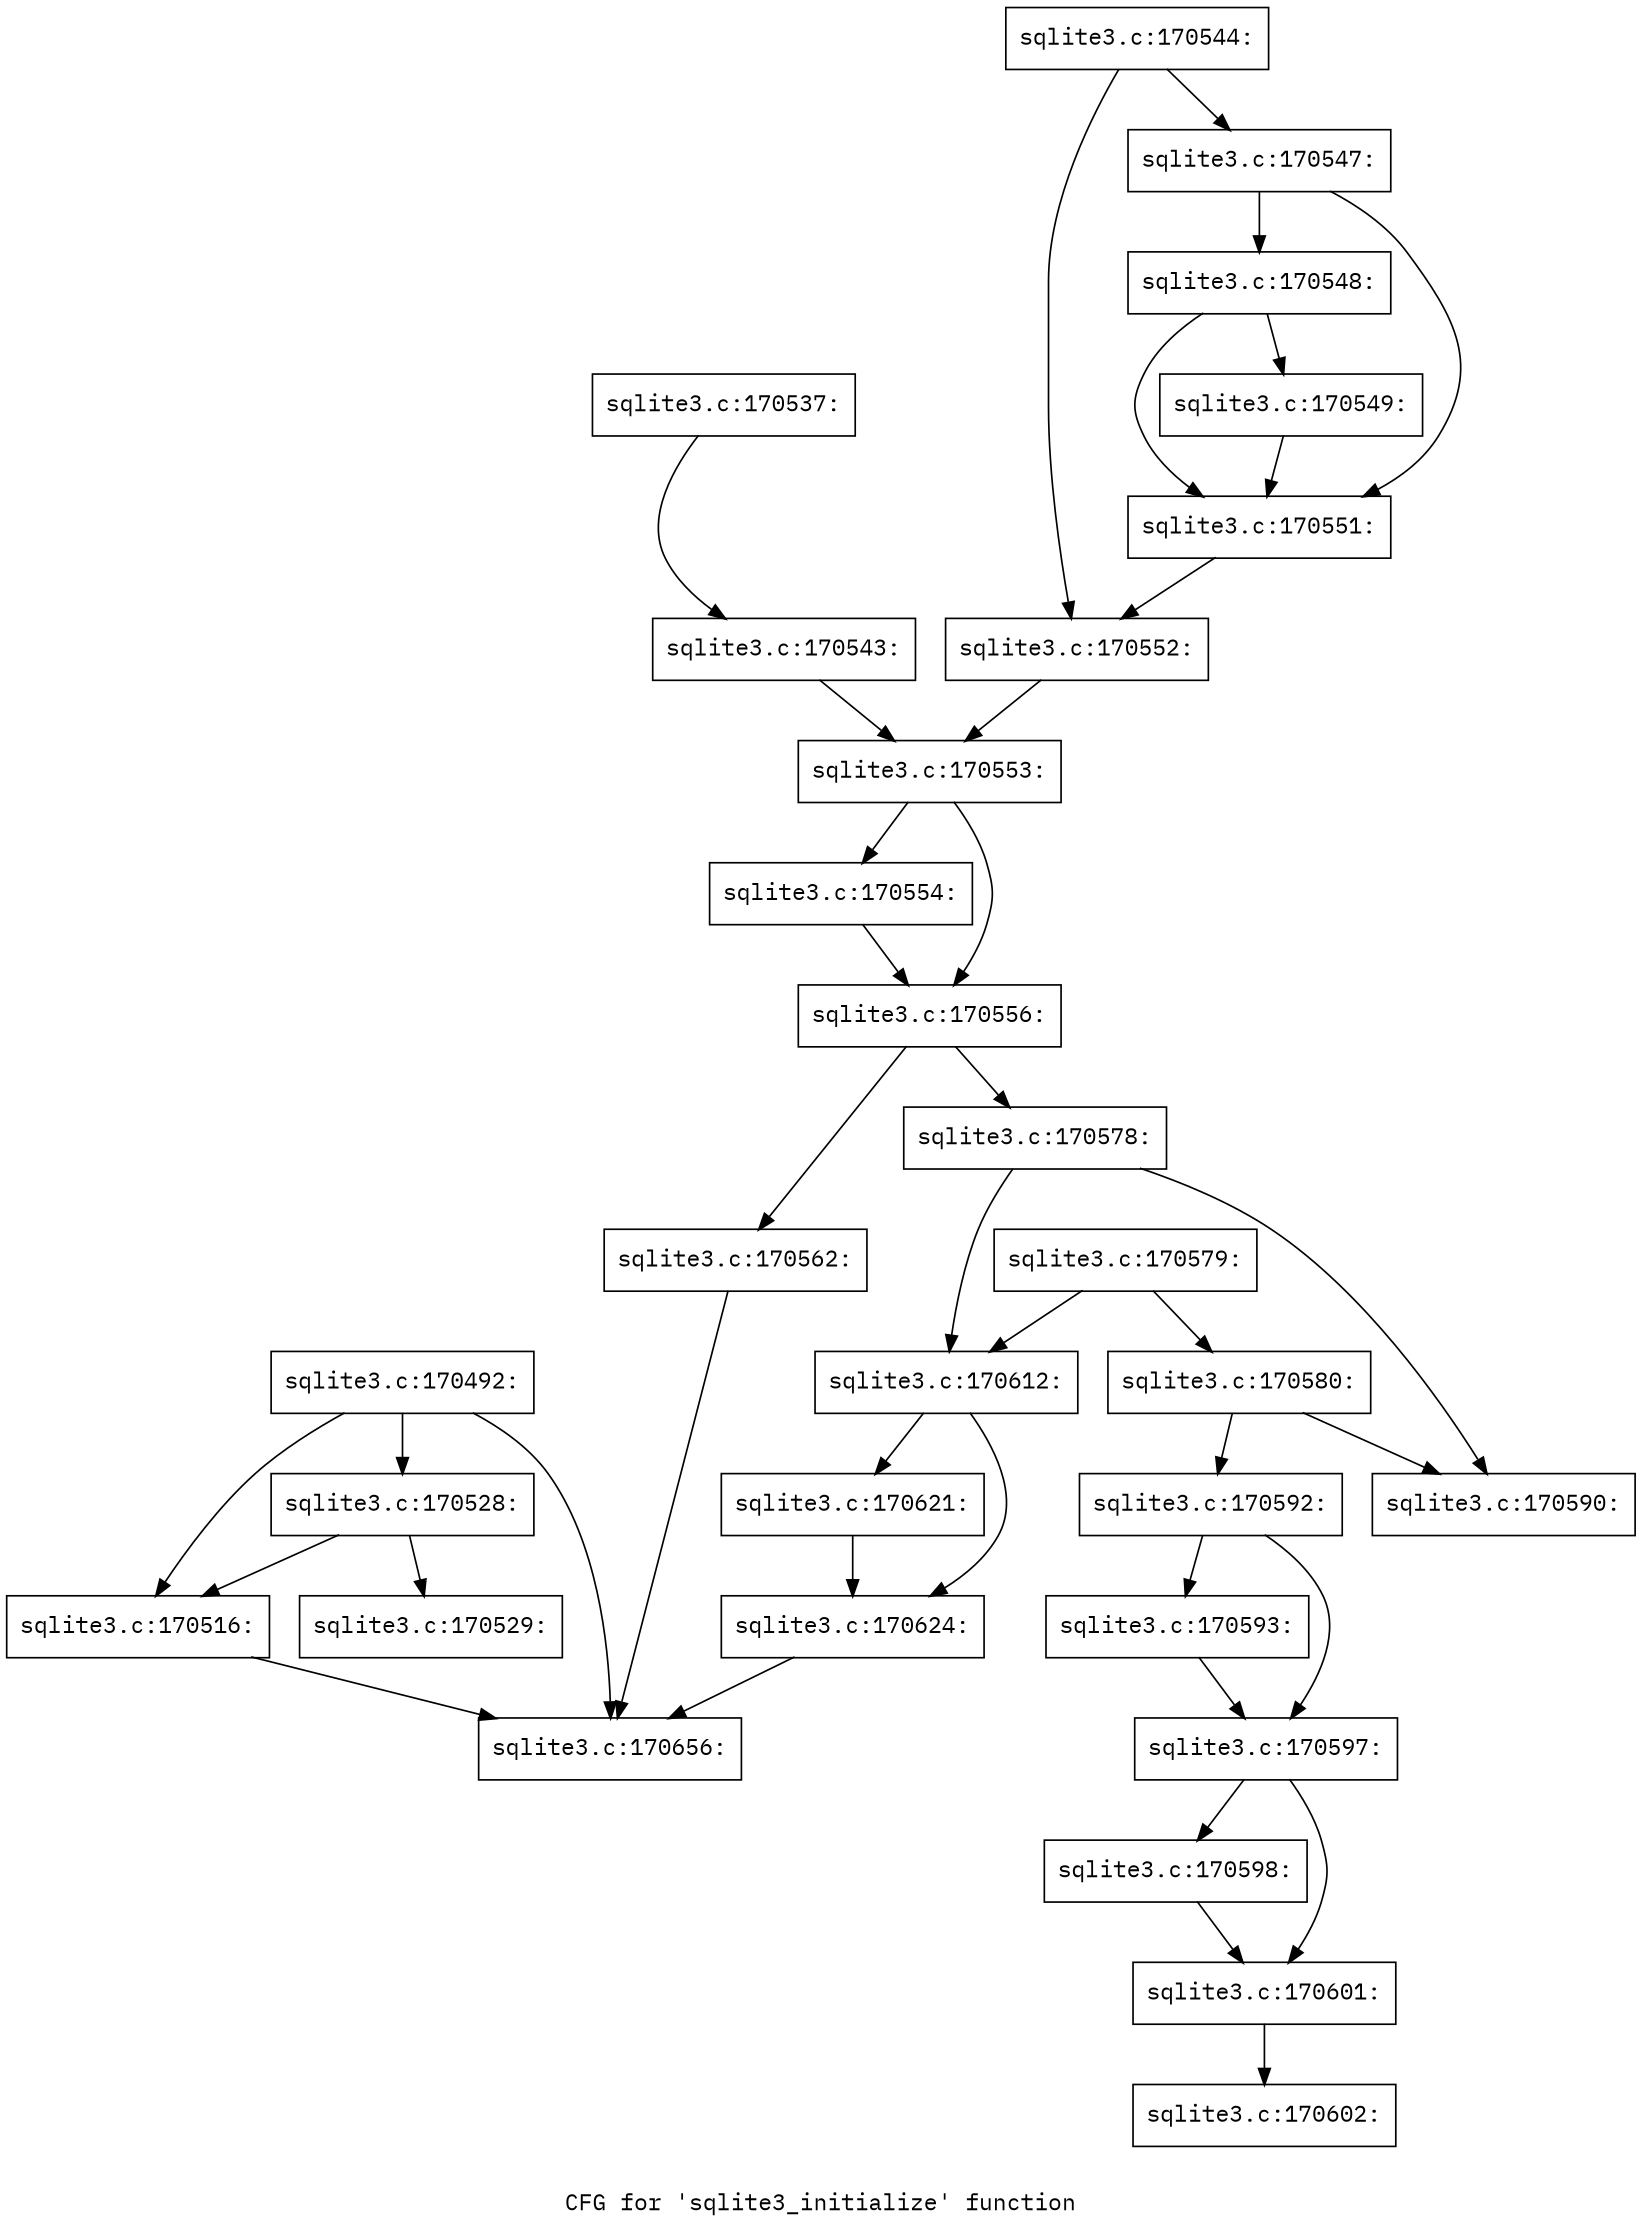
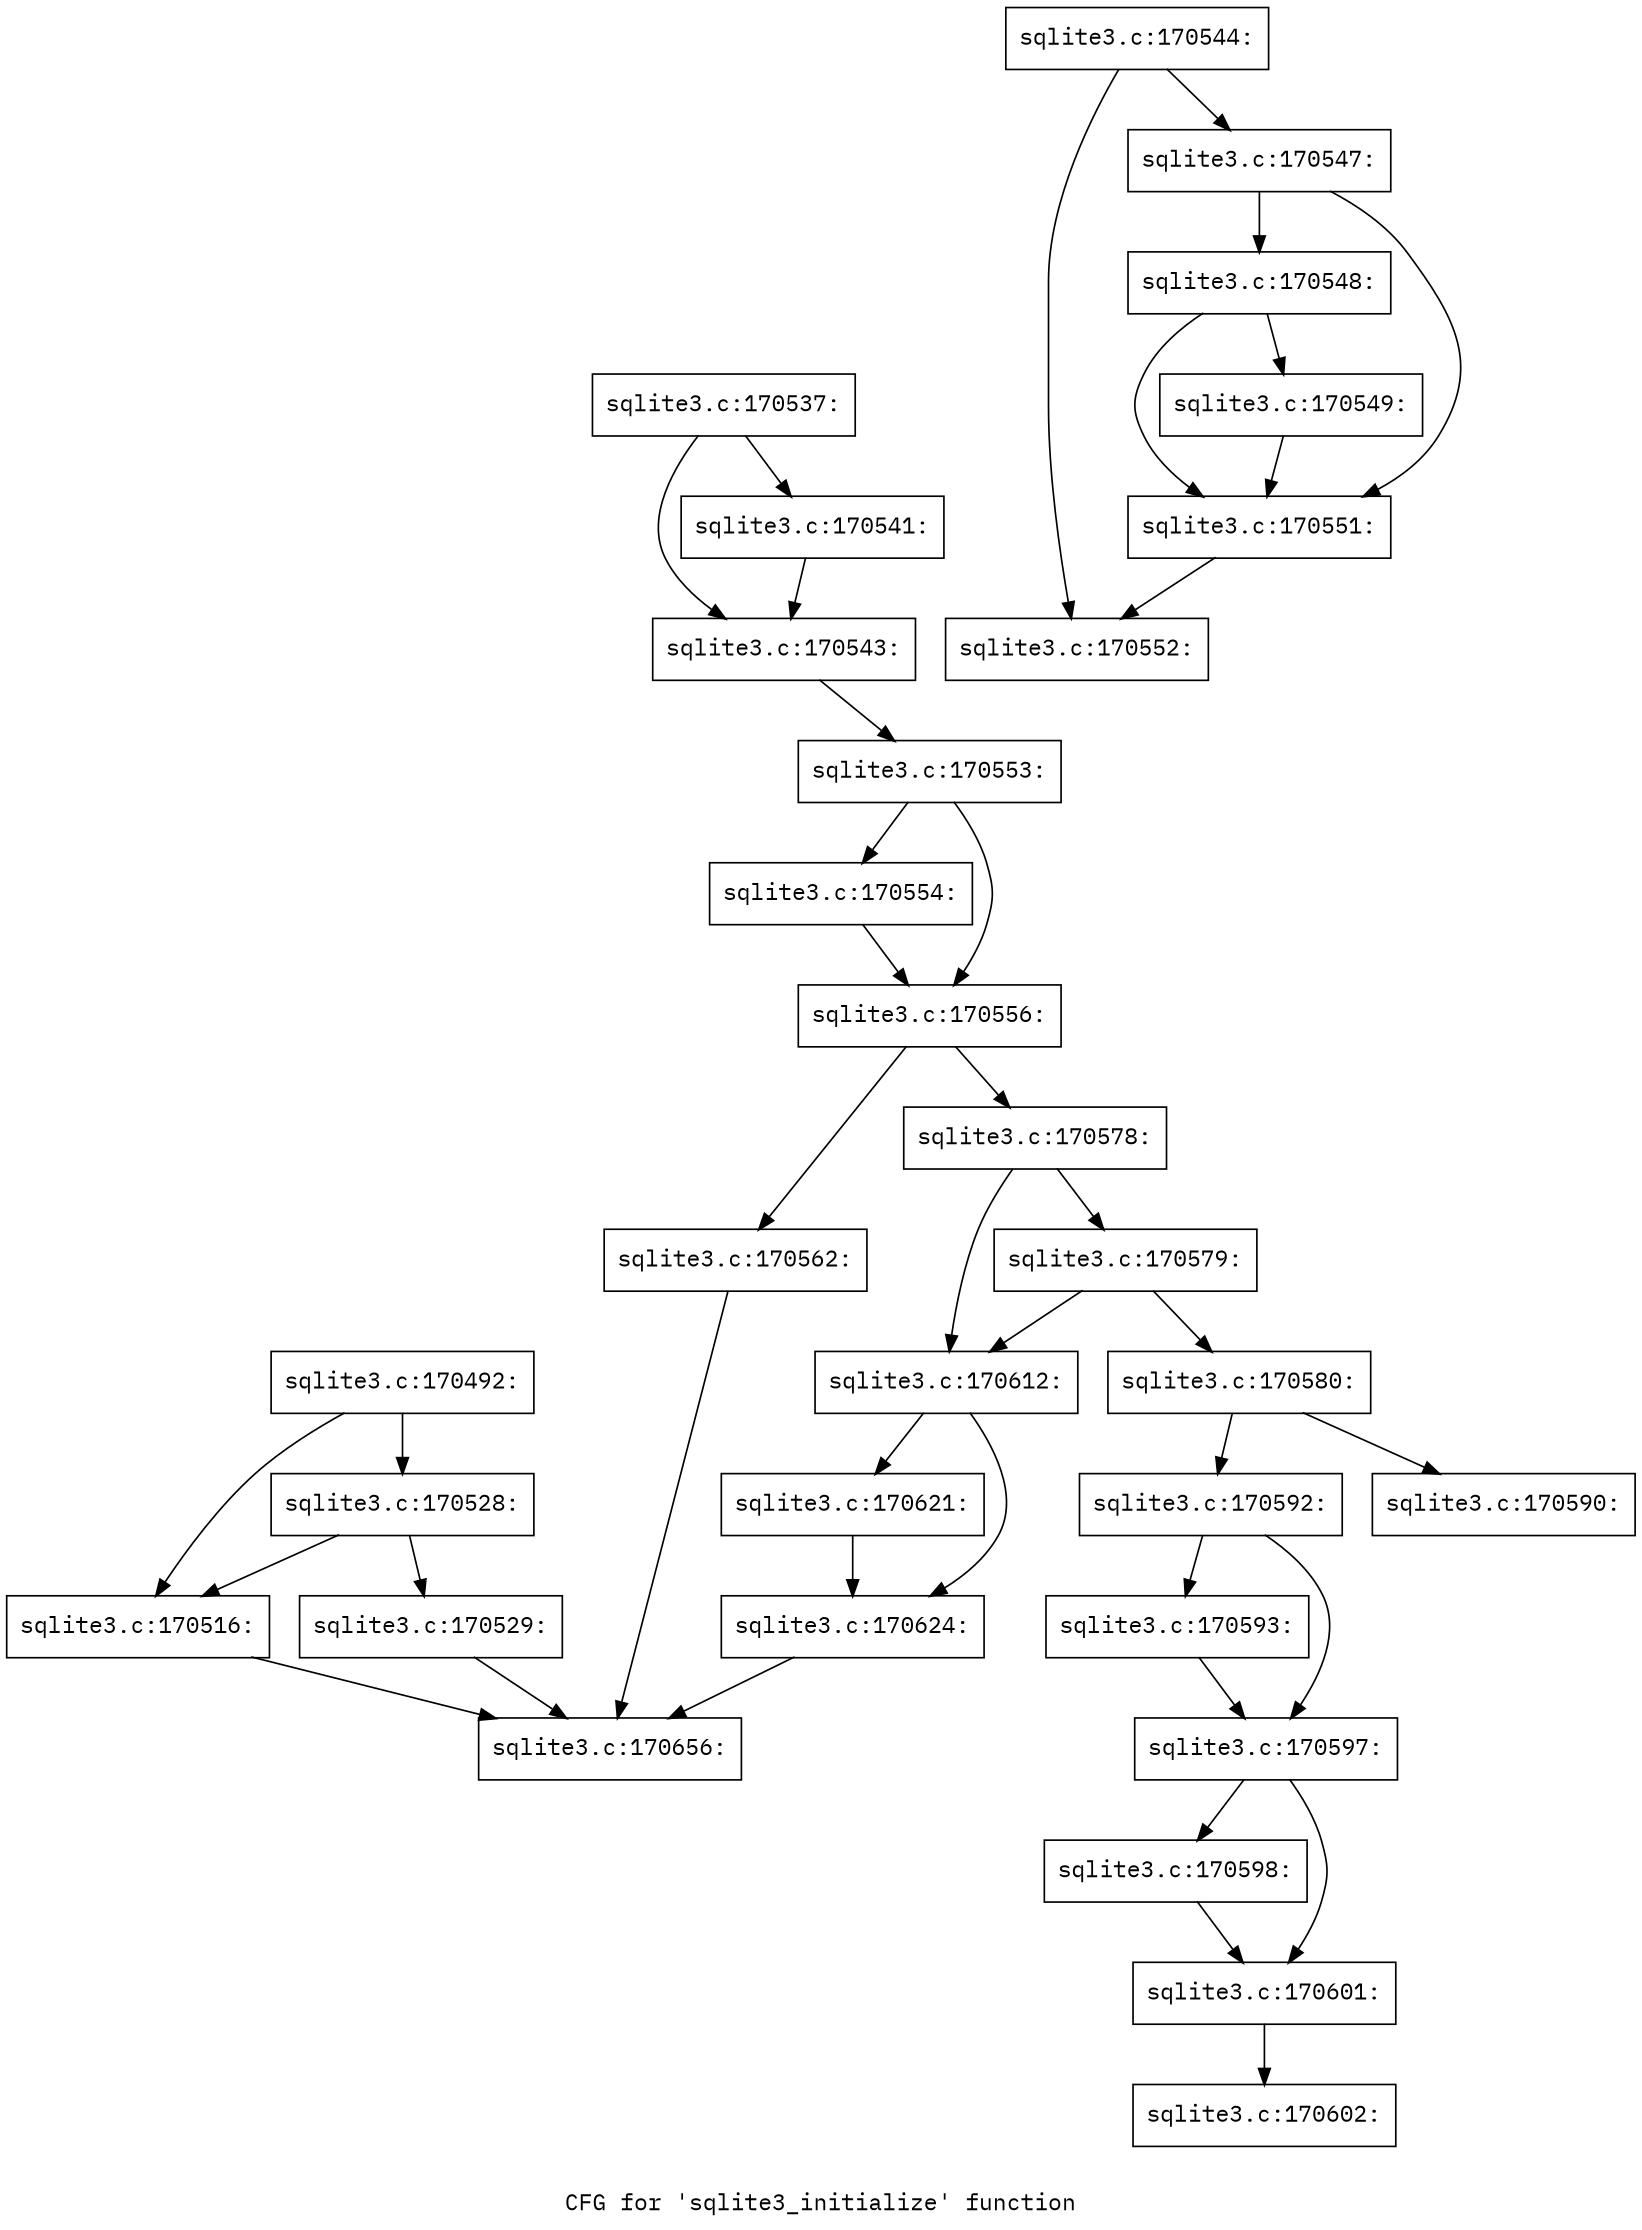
none -> (813, 527)
(1010, 705) -> none
(1336, 1282) -> (1075, 1193)
(581, 1536) -> (513, 1683)
